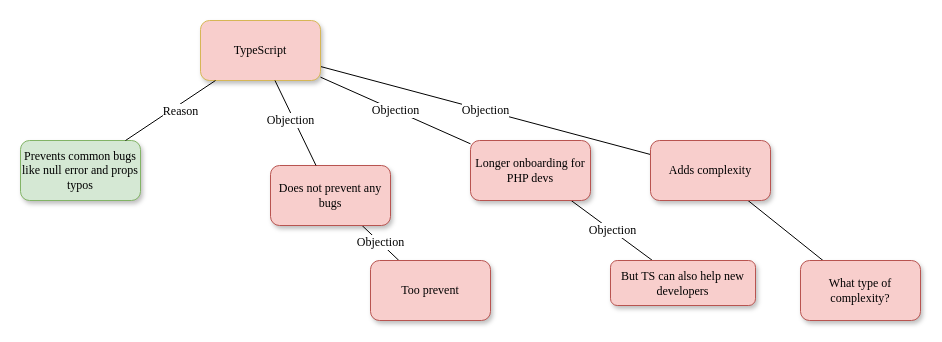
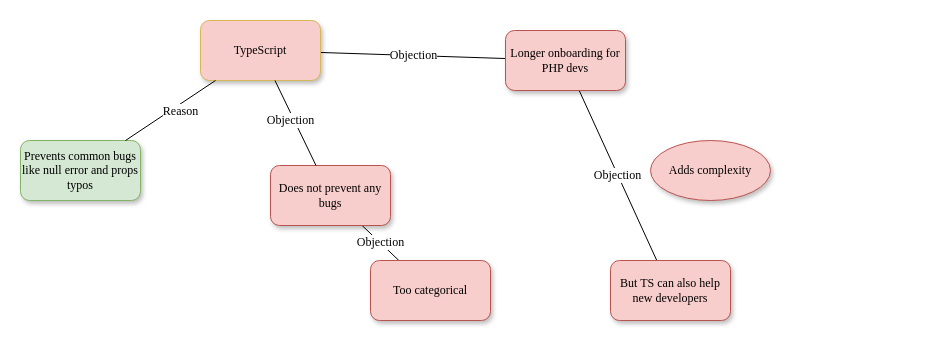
(485, 110) -> none
(531, 171) -> (566, 61)
(711, 171) -> (711, 171)
(786, 231) -> none
(683, 283) -> (671, 291)
(431, 291) -> (431, 291)
(861, 291) -> none
